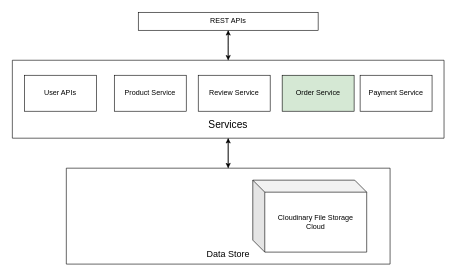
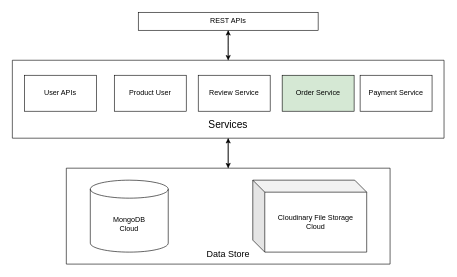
(150, 93) -> (150, 93)
none -> (129, 216)
